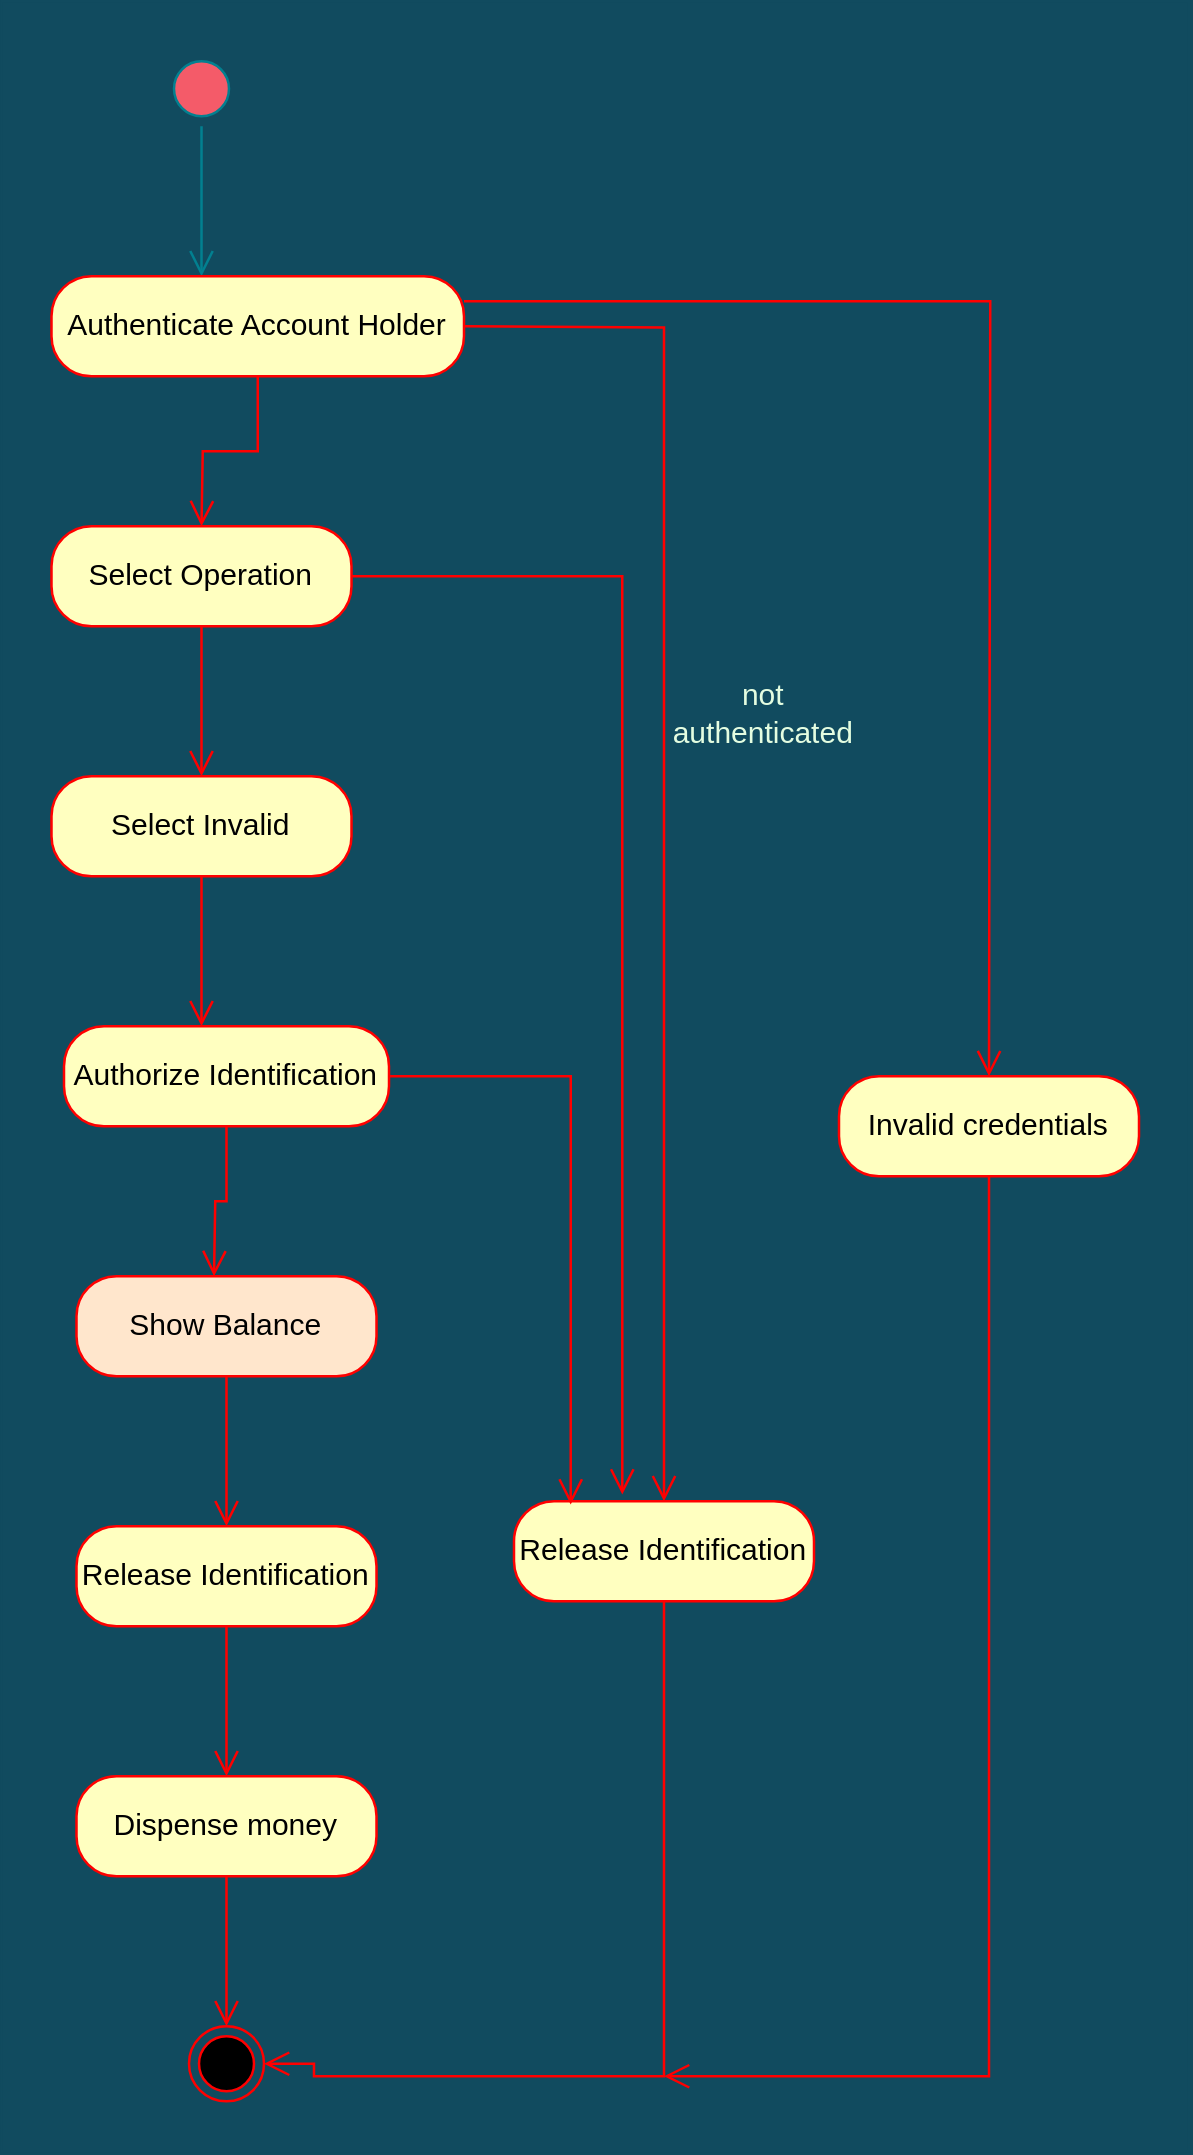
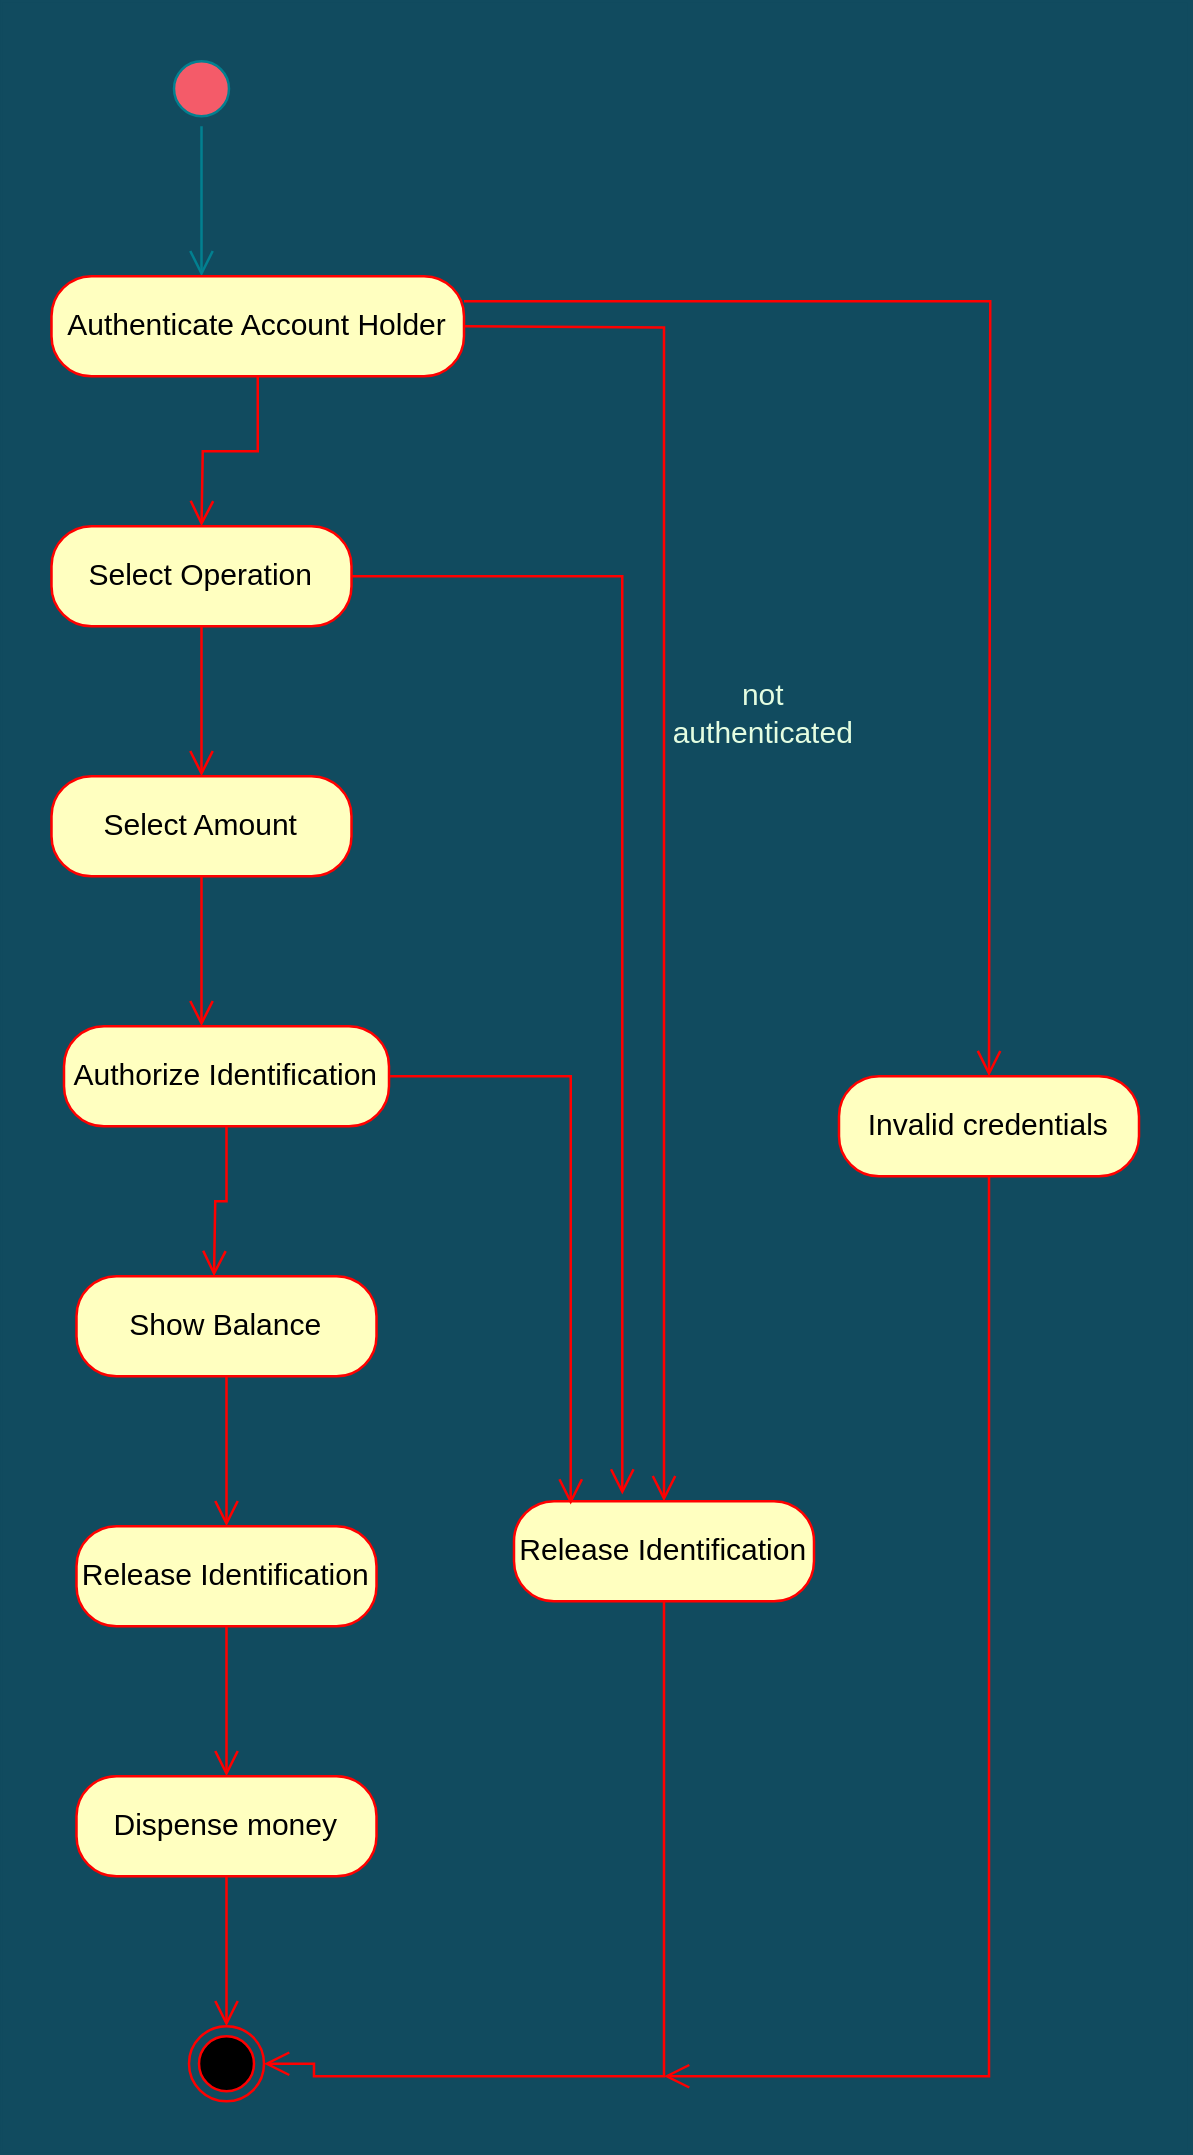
(201, 826) -> (201, 826)
(226, 1326) -> (226, 1326)
